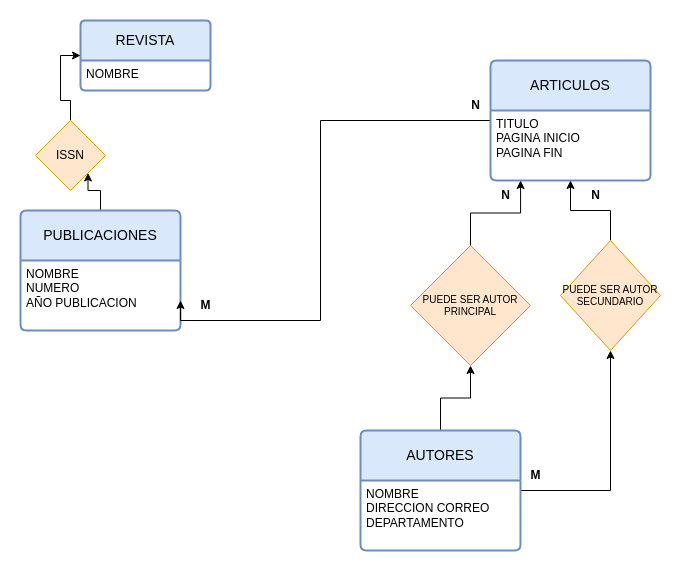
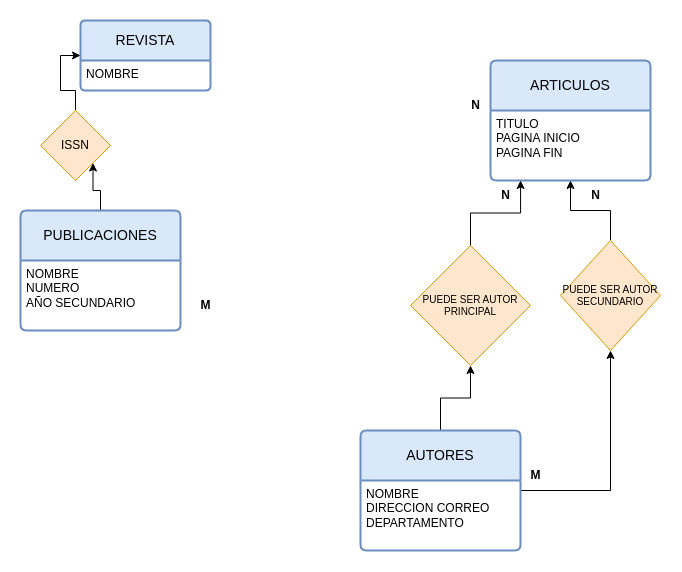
(71, 156) -> (76, 146)
(321, 206) -> none
(75, 289) -> (72, 289)
